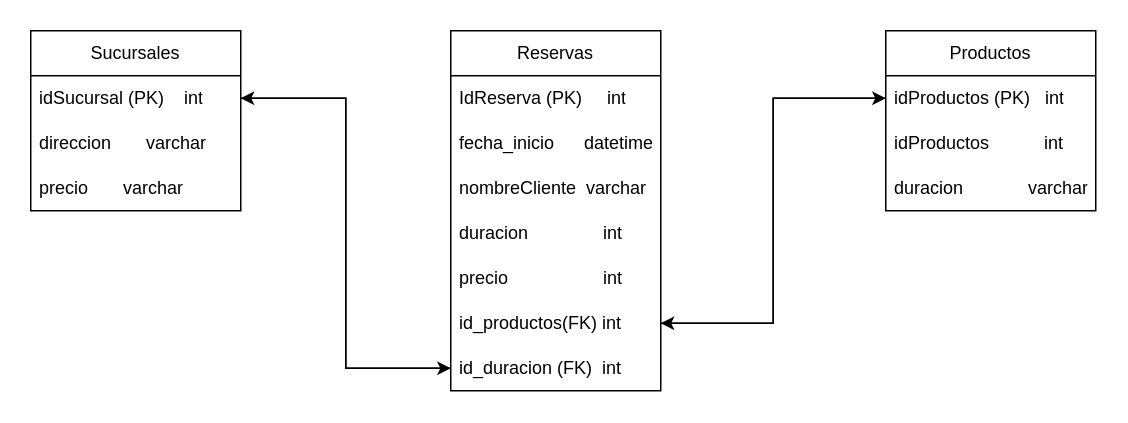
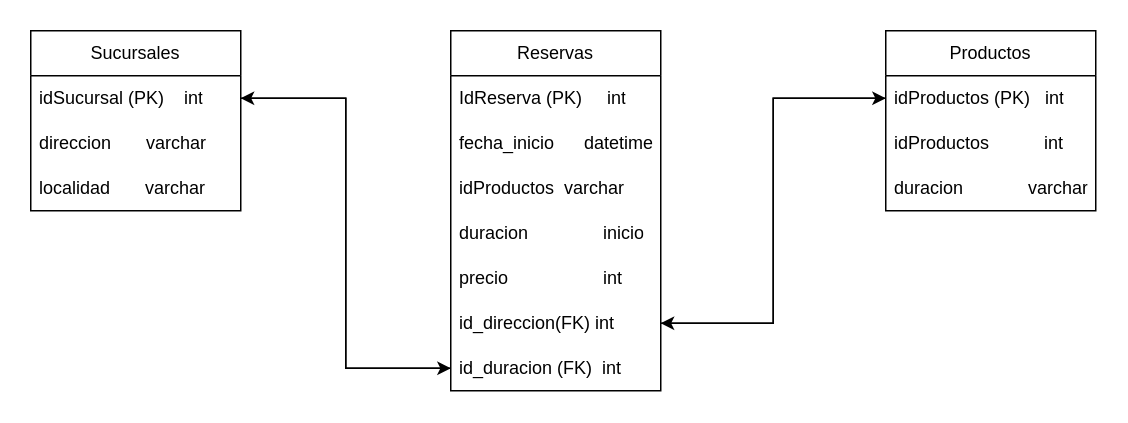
(131, 188) -> (137, 188)
(557, 188) -> (556, 188)
(557, 233) -> (557, 233)
(554, 323) -> (549, 323)
